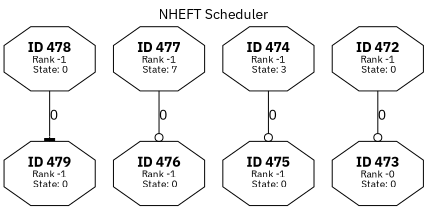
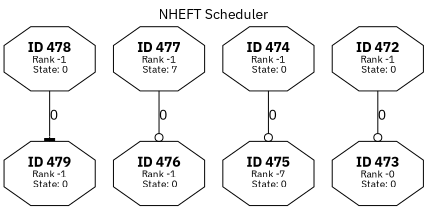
(268, 70) -> (268, 70)
(268, 174) -> (268, 174)
